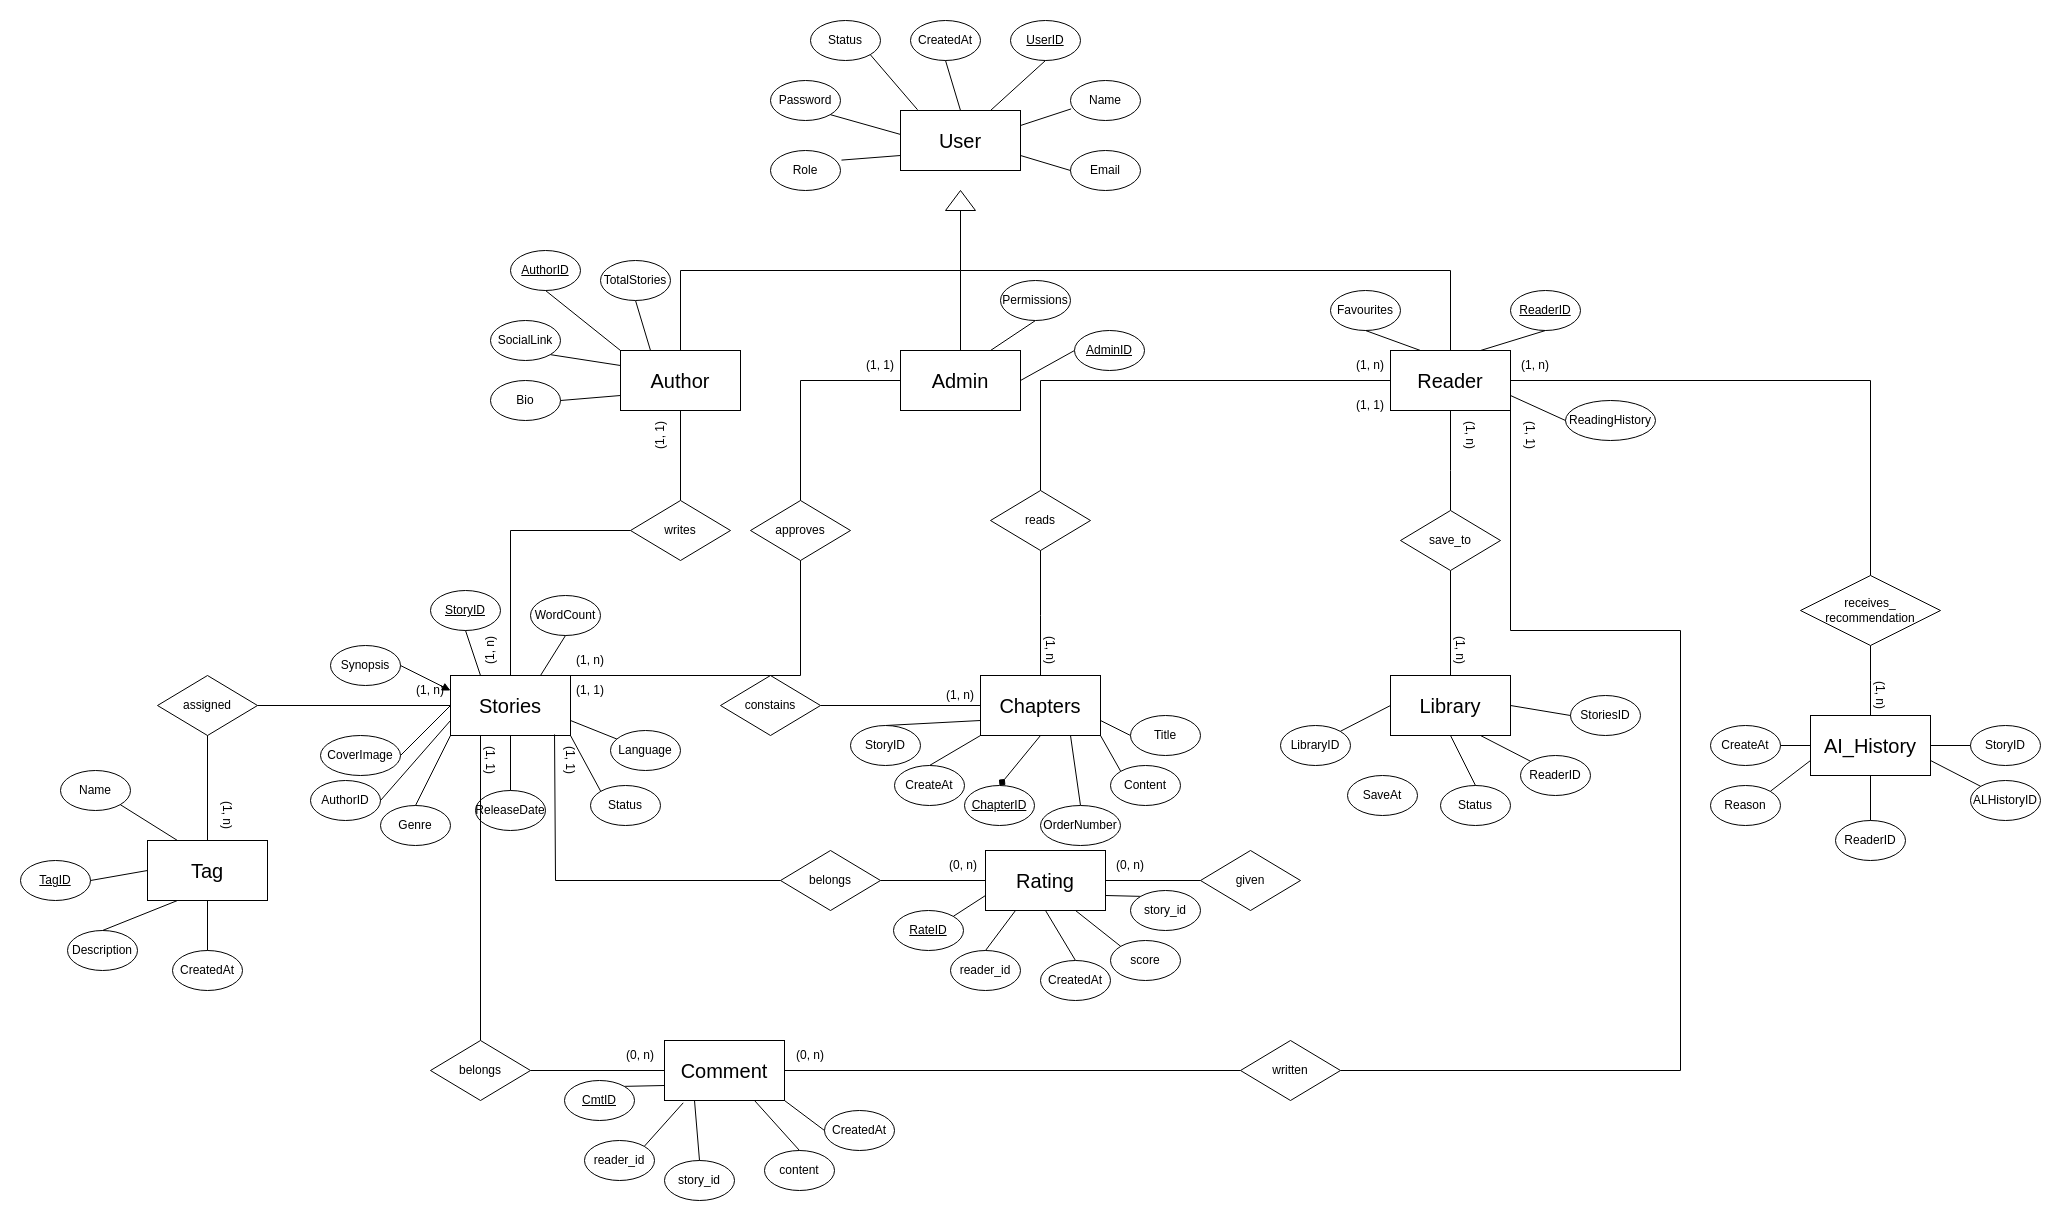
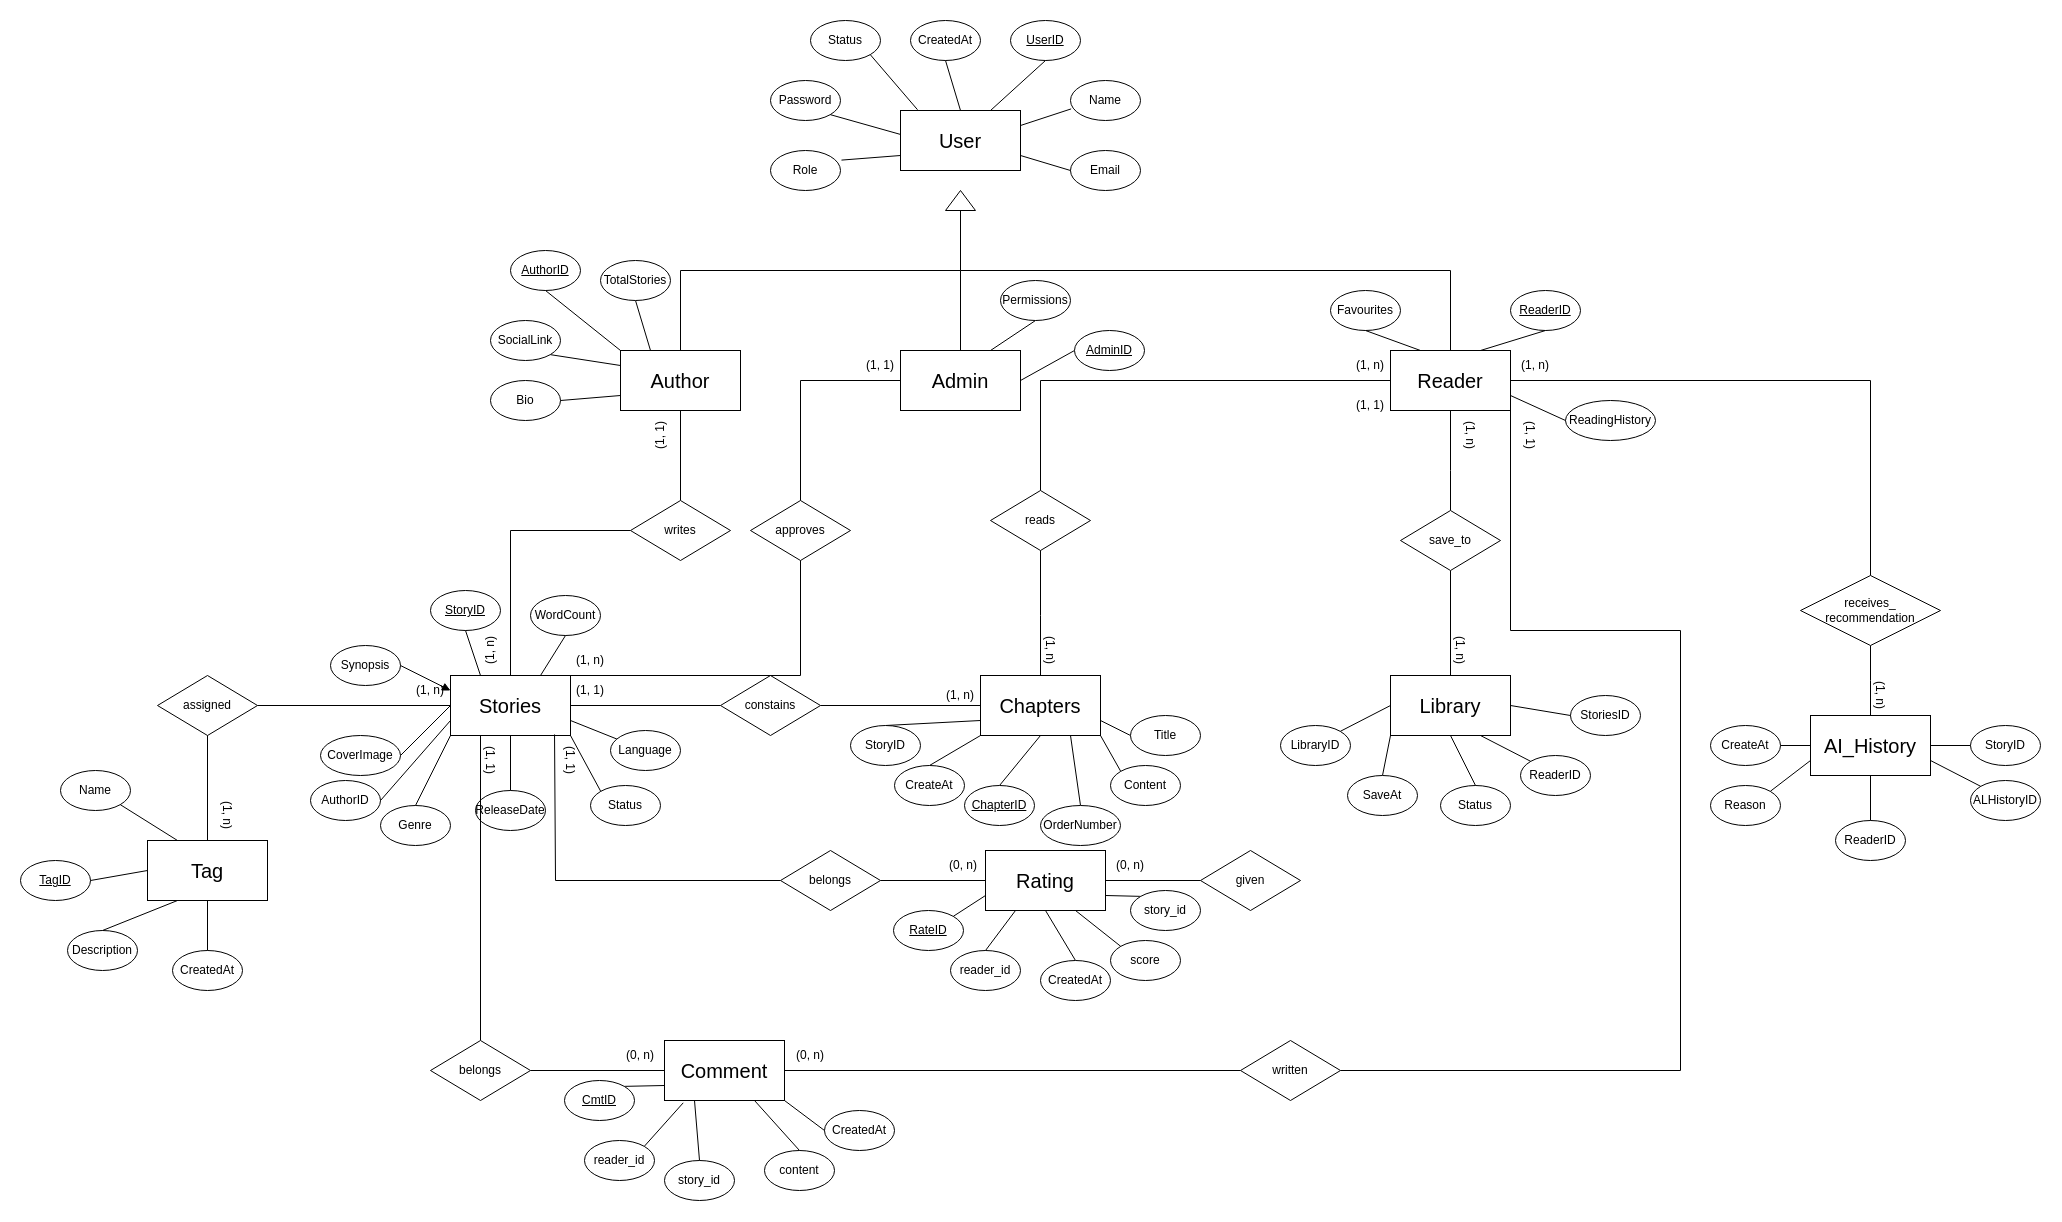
none -> (646, 706)
none -> (1387, 756)
(1005, 779) -> (1003, 782)
